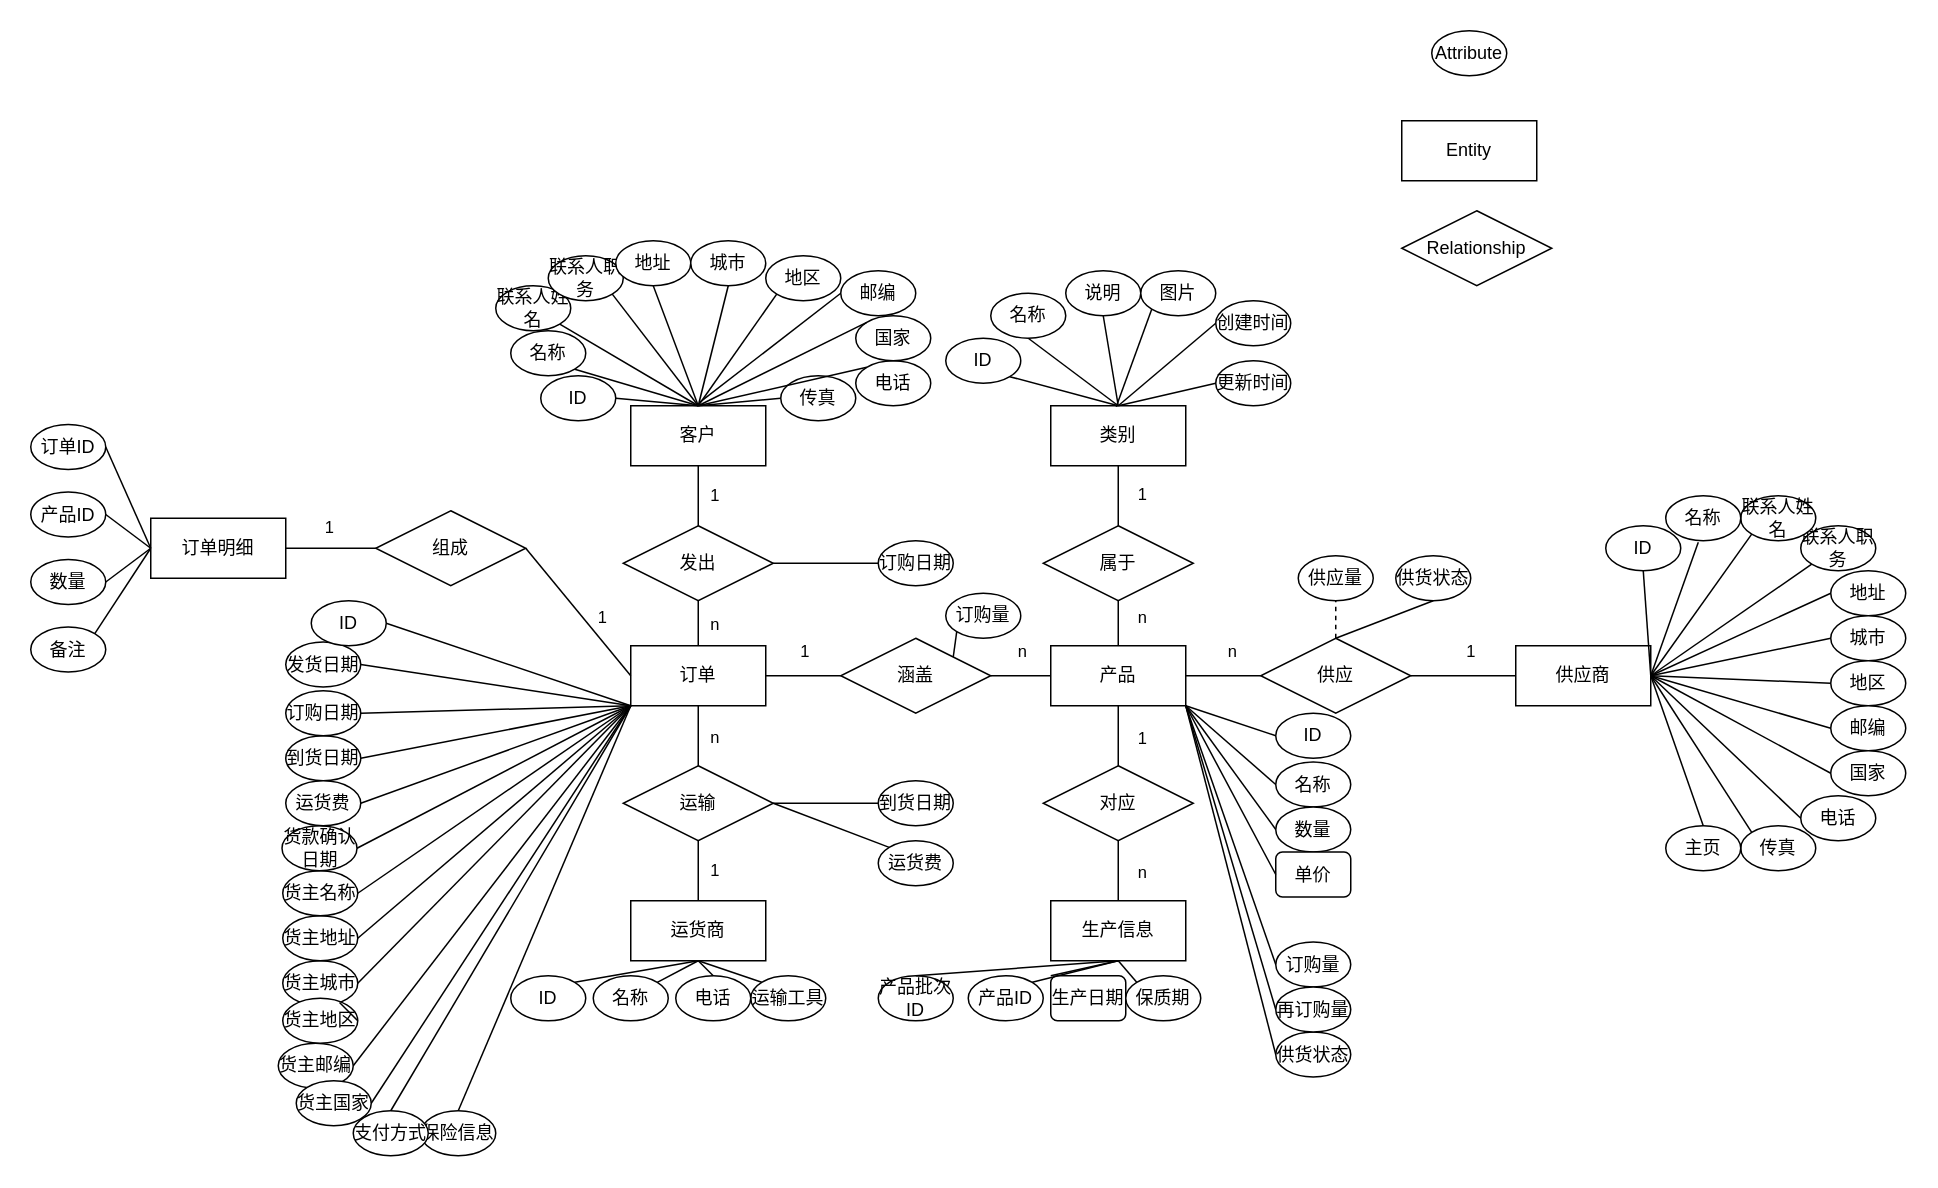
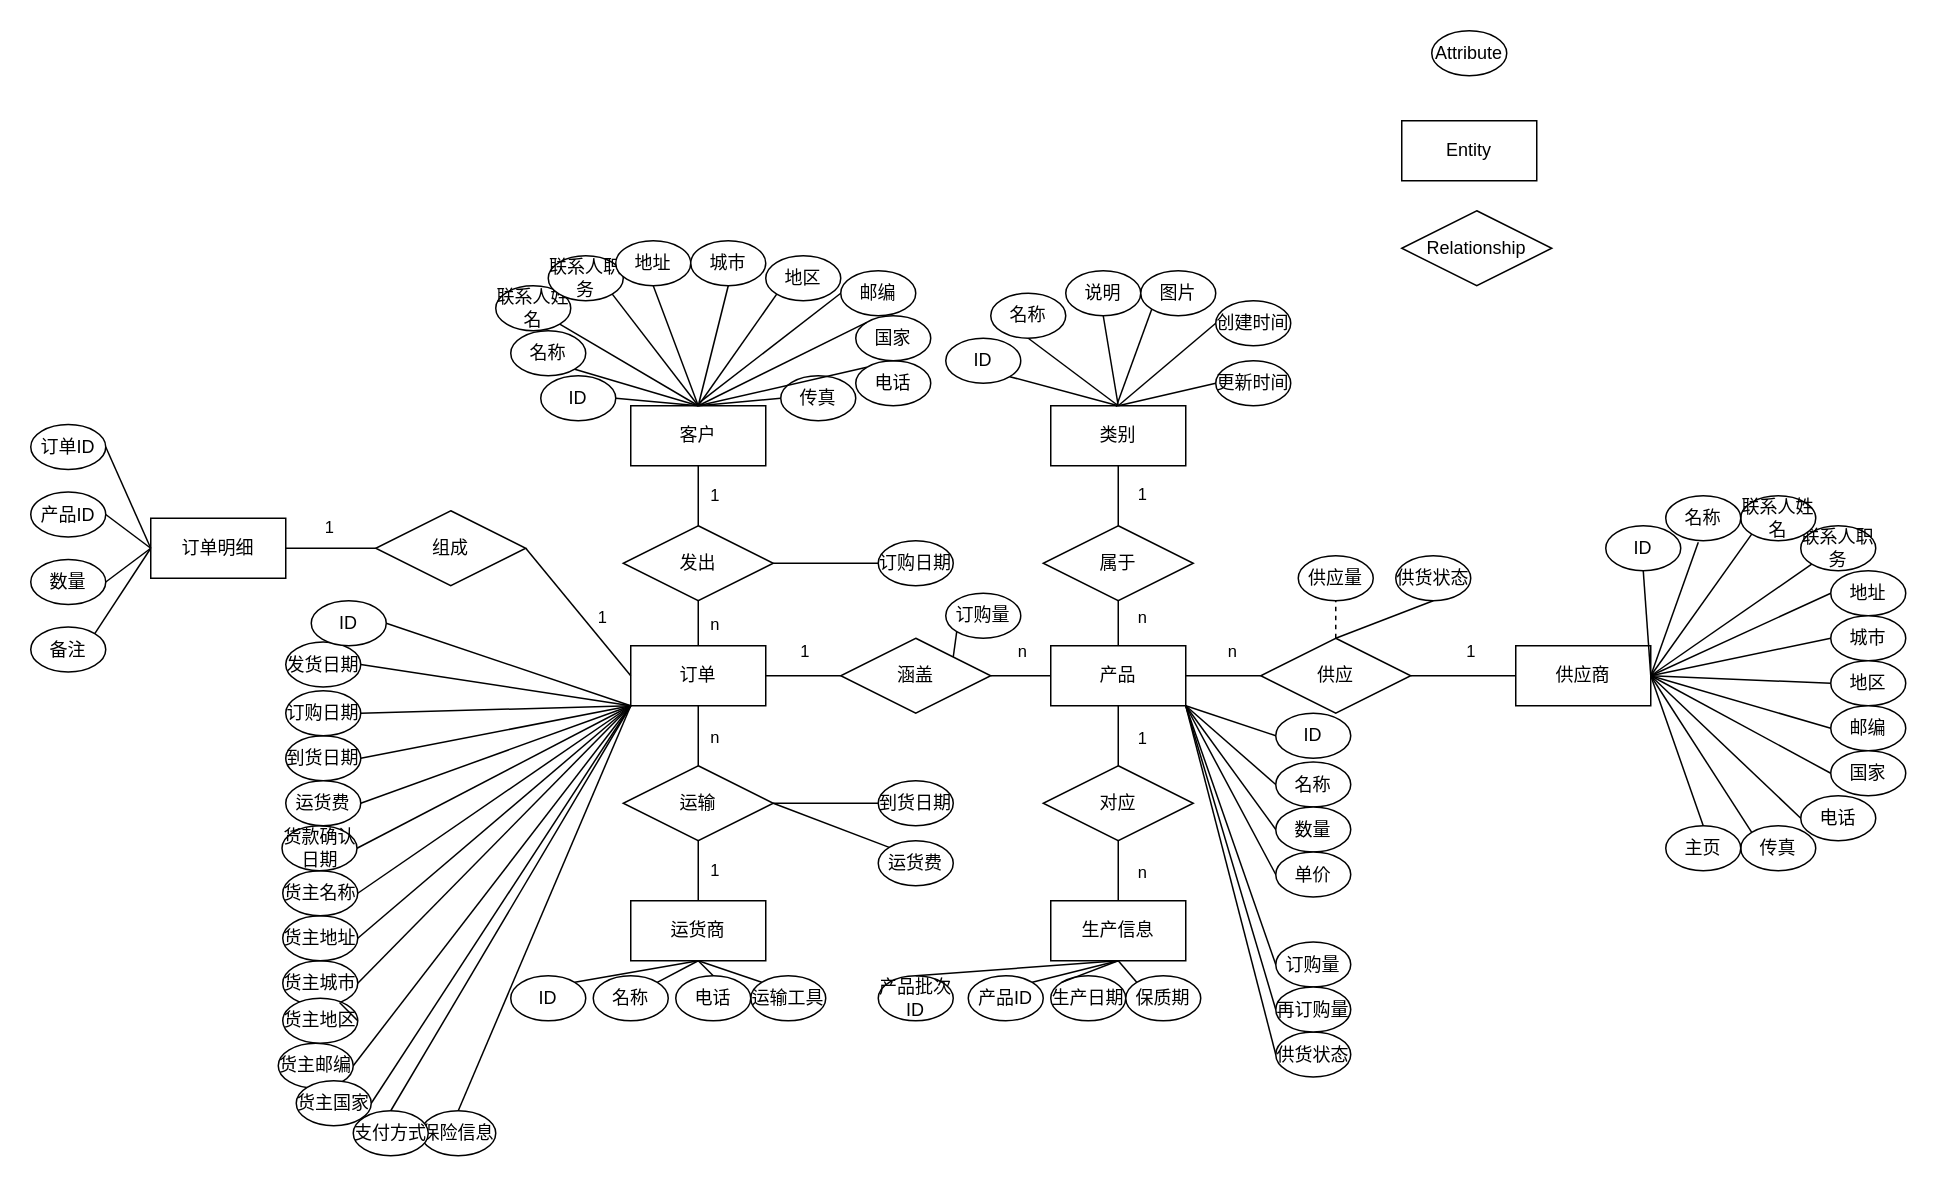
(1313, 875) -> (1313, 875)
(1088, 998) -> (1088, 998)
